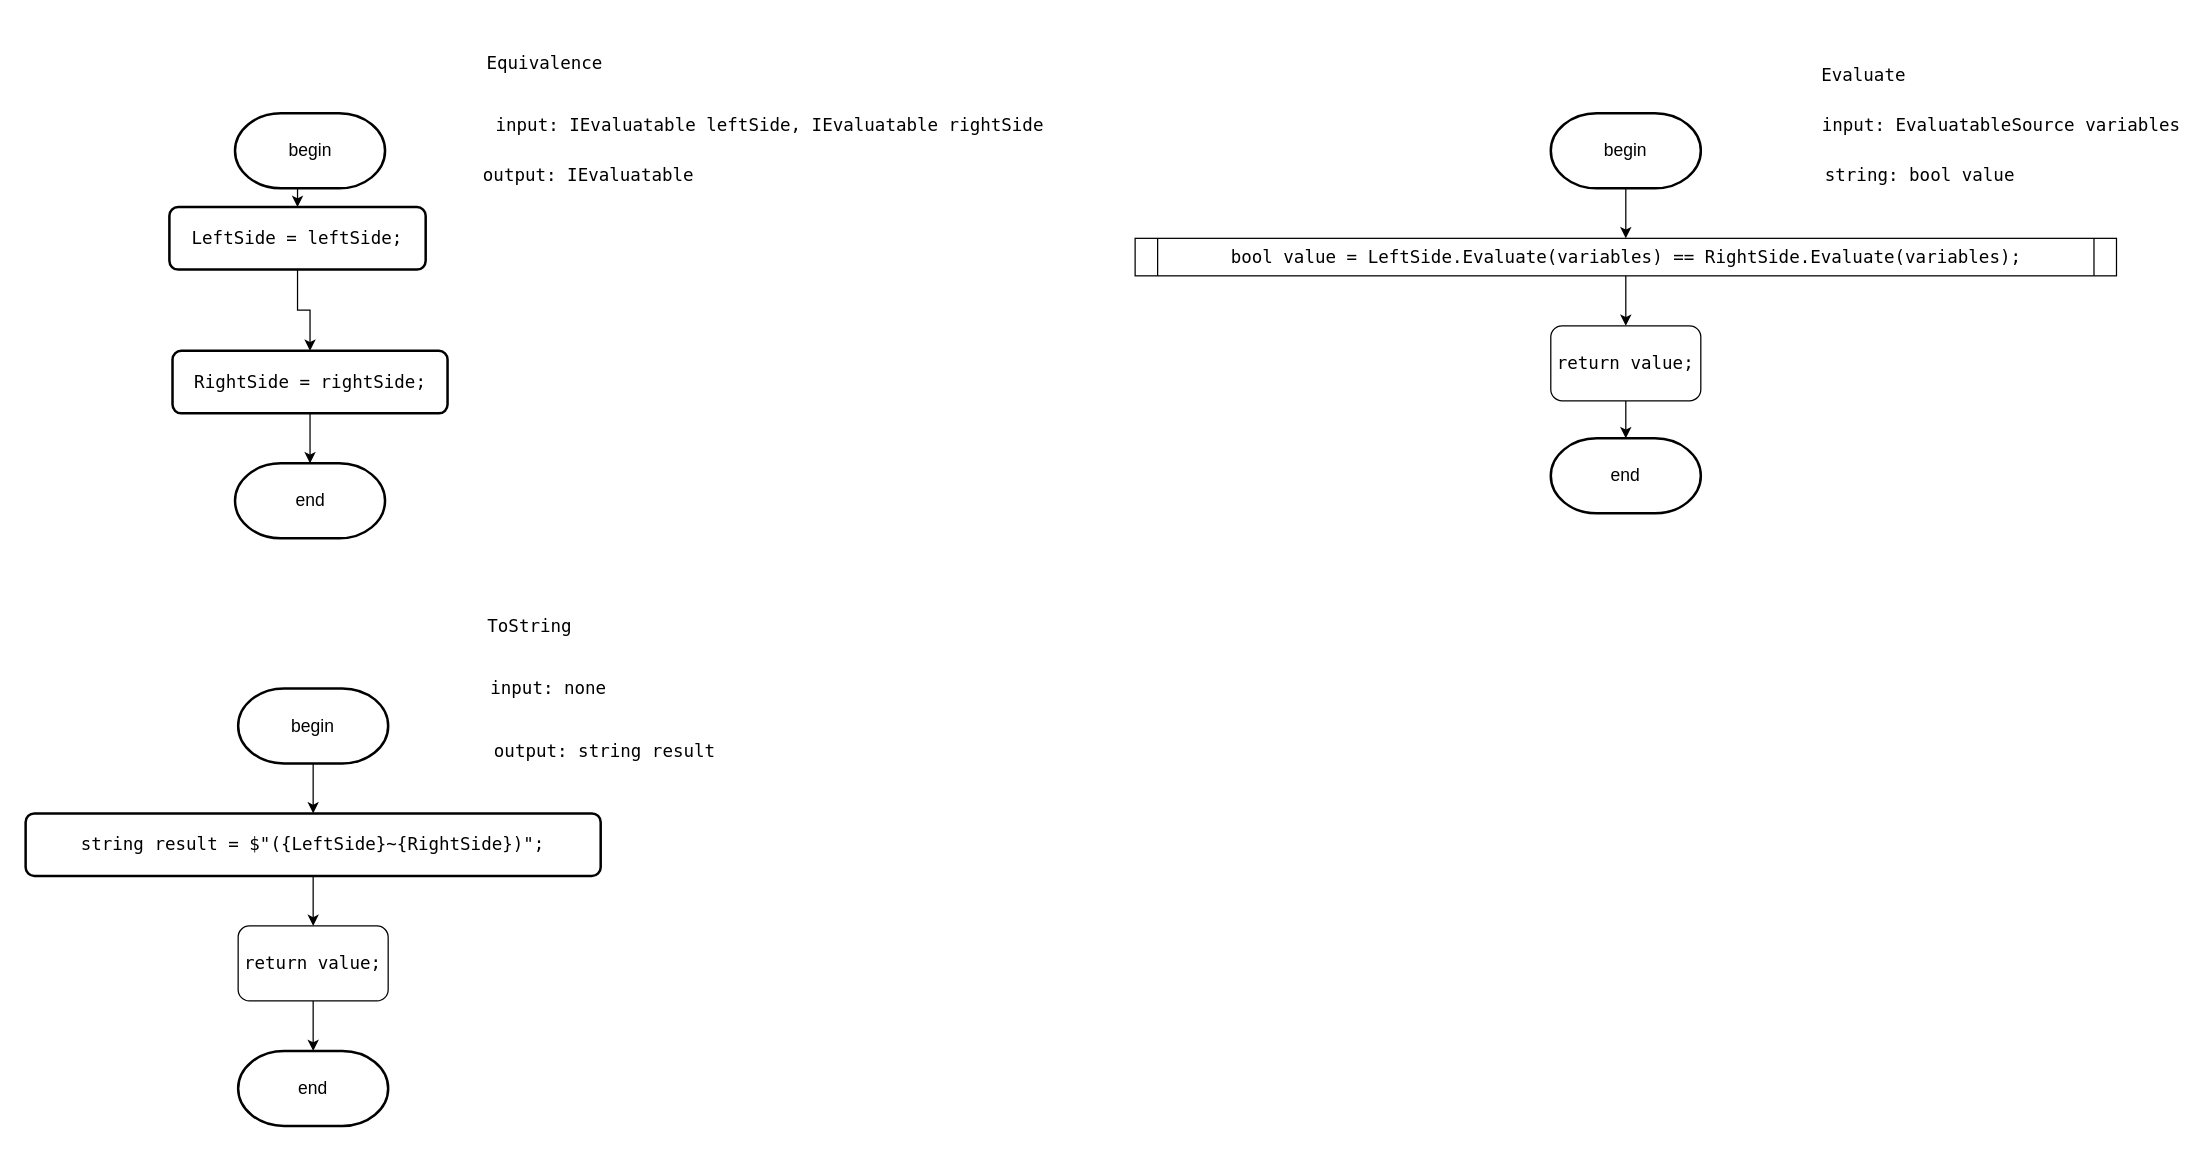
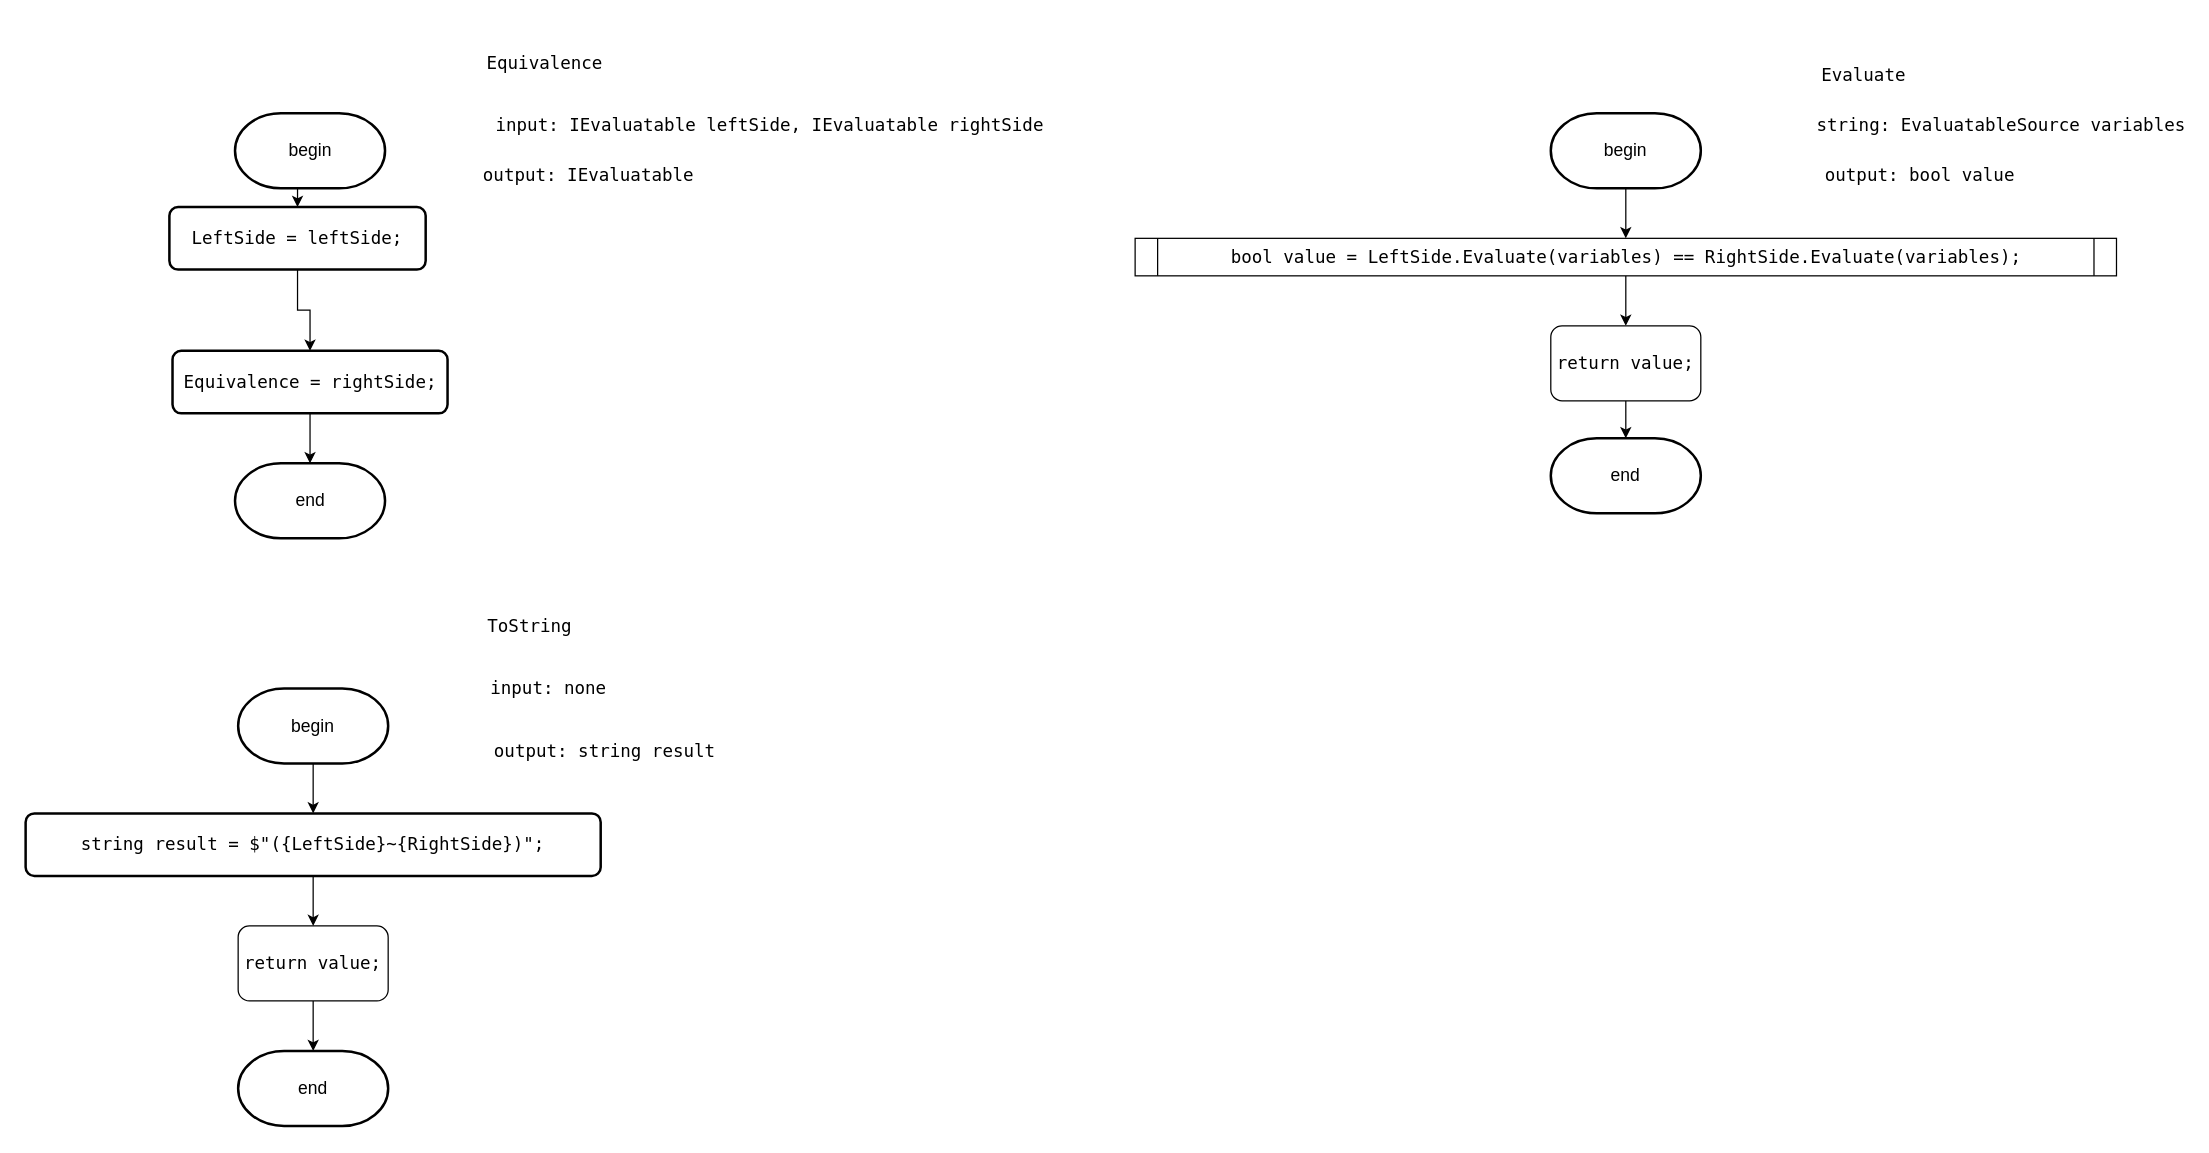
(2001, 126) -> (2001, 126)
(1920, 176) -> (1920, 176)
(311, 382) -> (311, 382)
